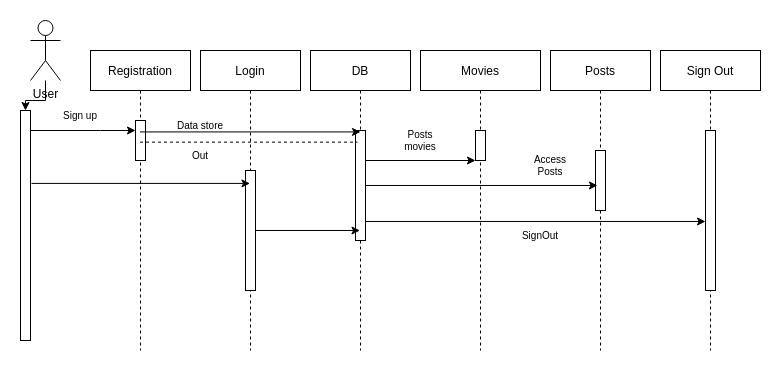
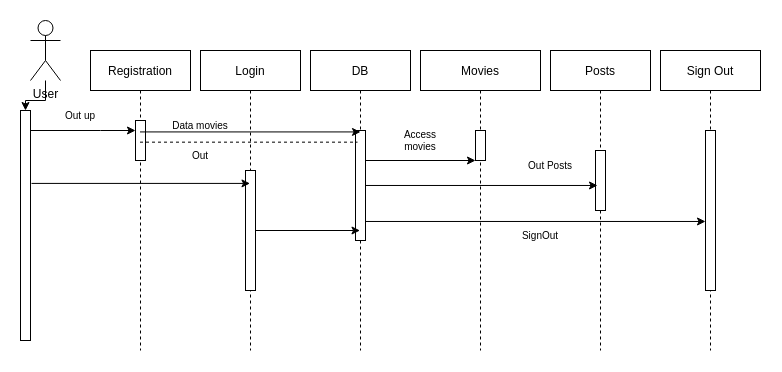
(81, 116) -> (81, 116)
(201, 126) -> (201, 126)
(421, 141) -> (421, 141)
(551, 166) -> (551, 166)
